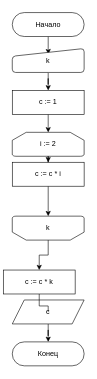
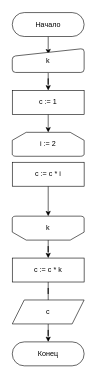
(48, 159) -> none
(39, 282) -> (48, 270)
